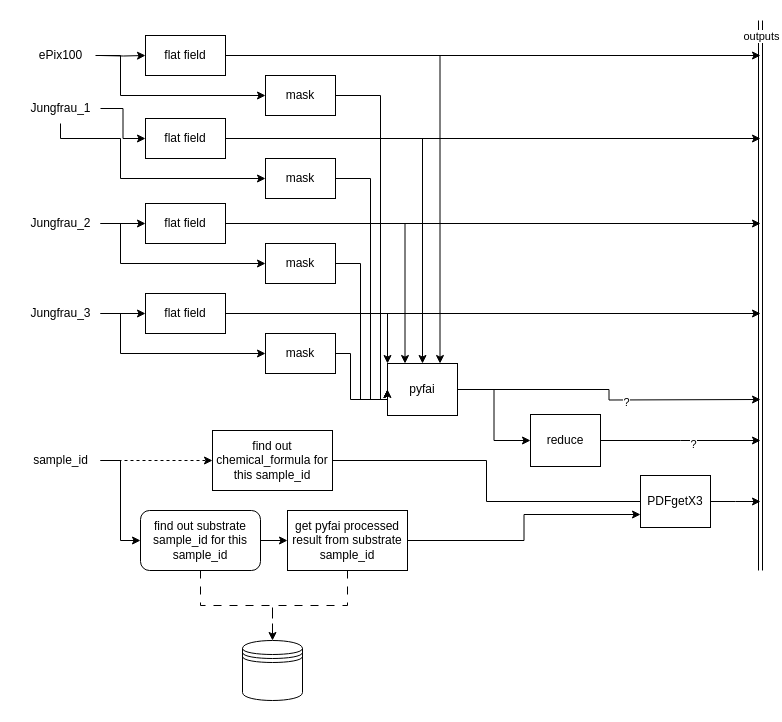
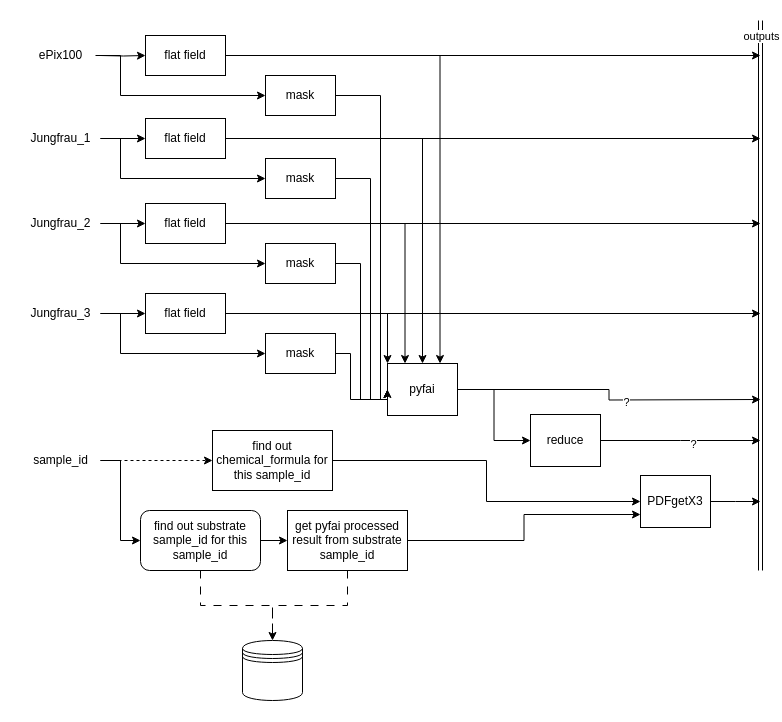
(61, 109) -> (61, 139)
(634, 502) -> (632, 502)
